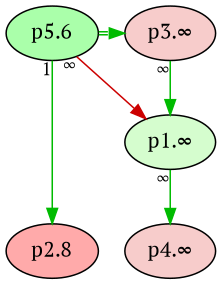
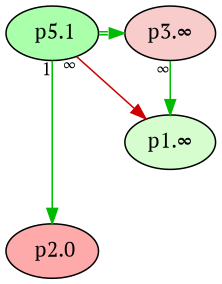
(52, 33) -> (52, 33)
(52, 251) -> (52, 251)
(170, 251) -> none
